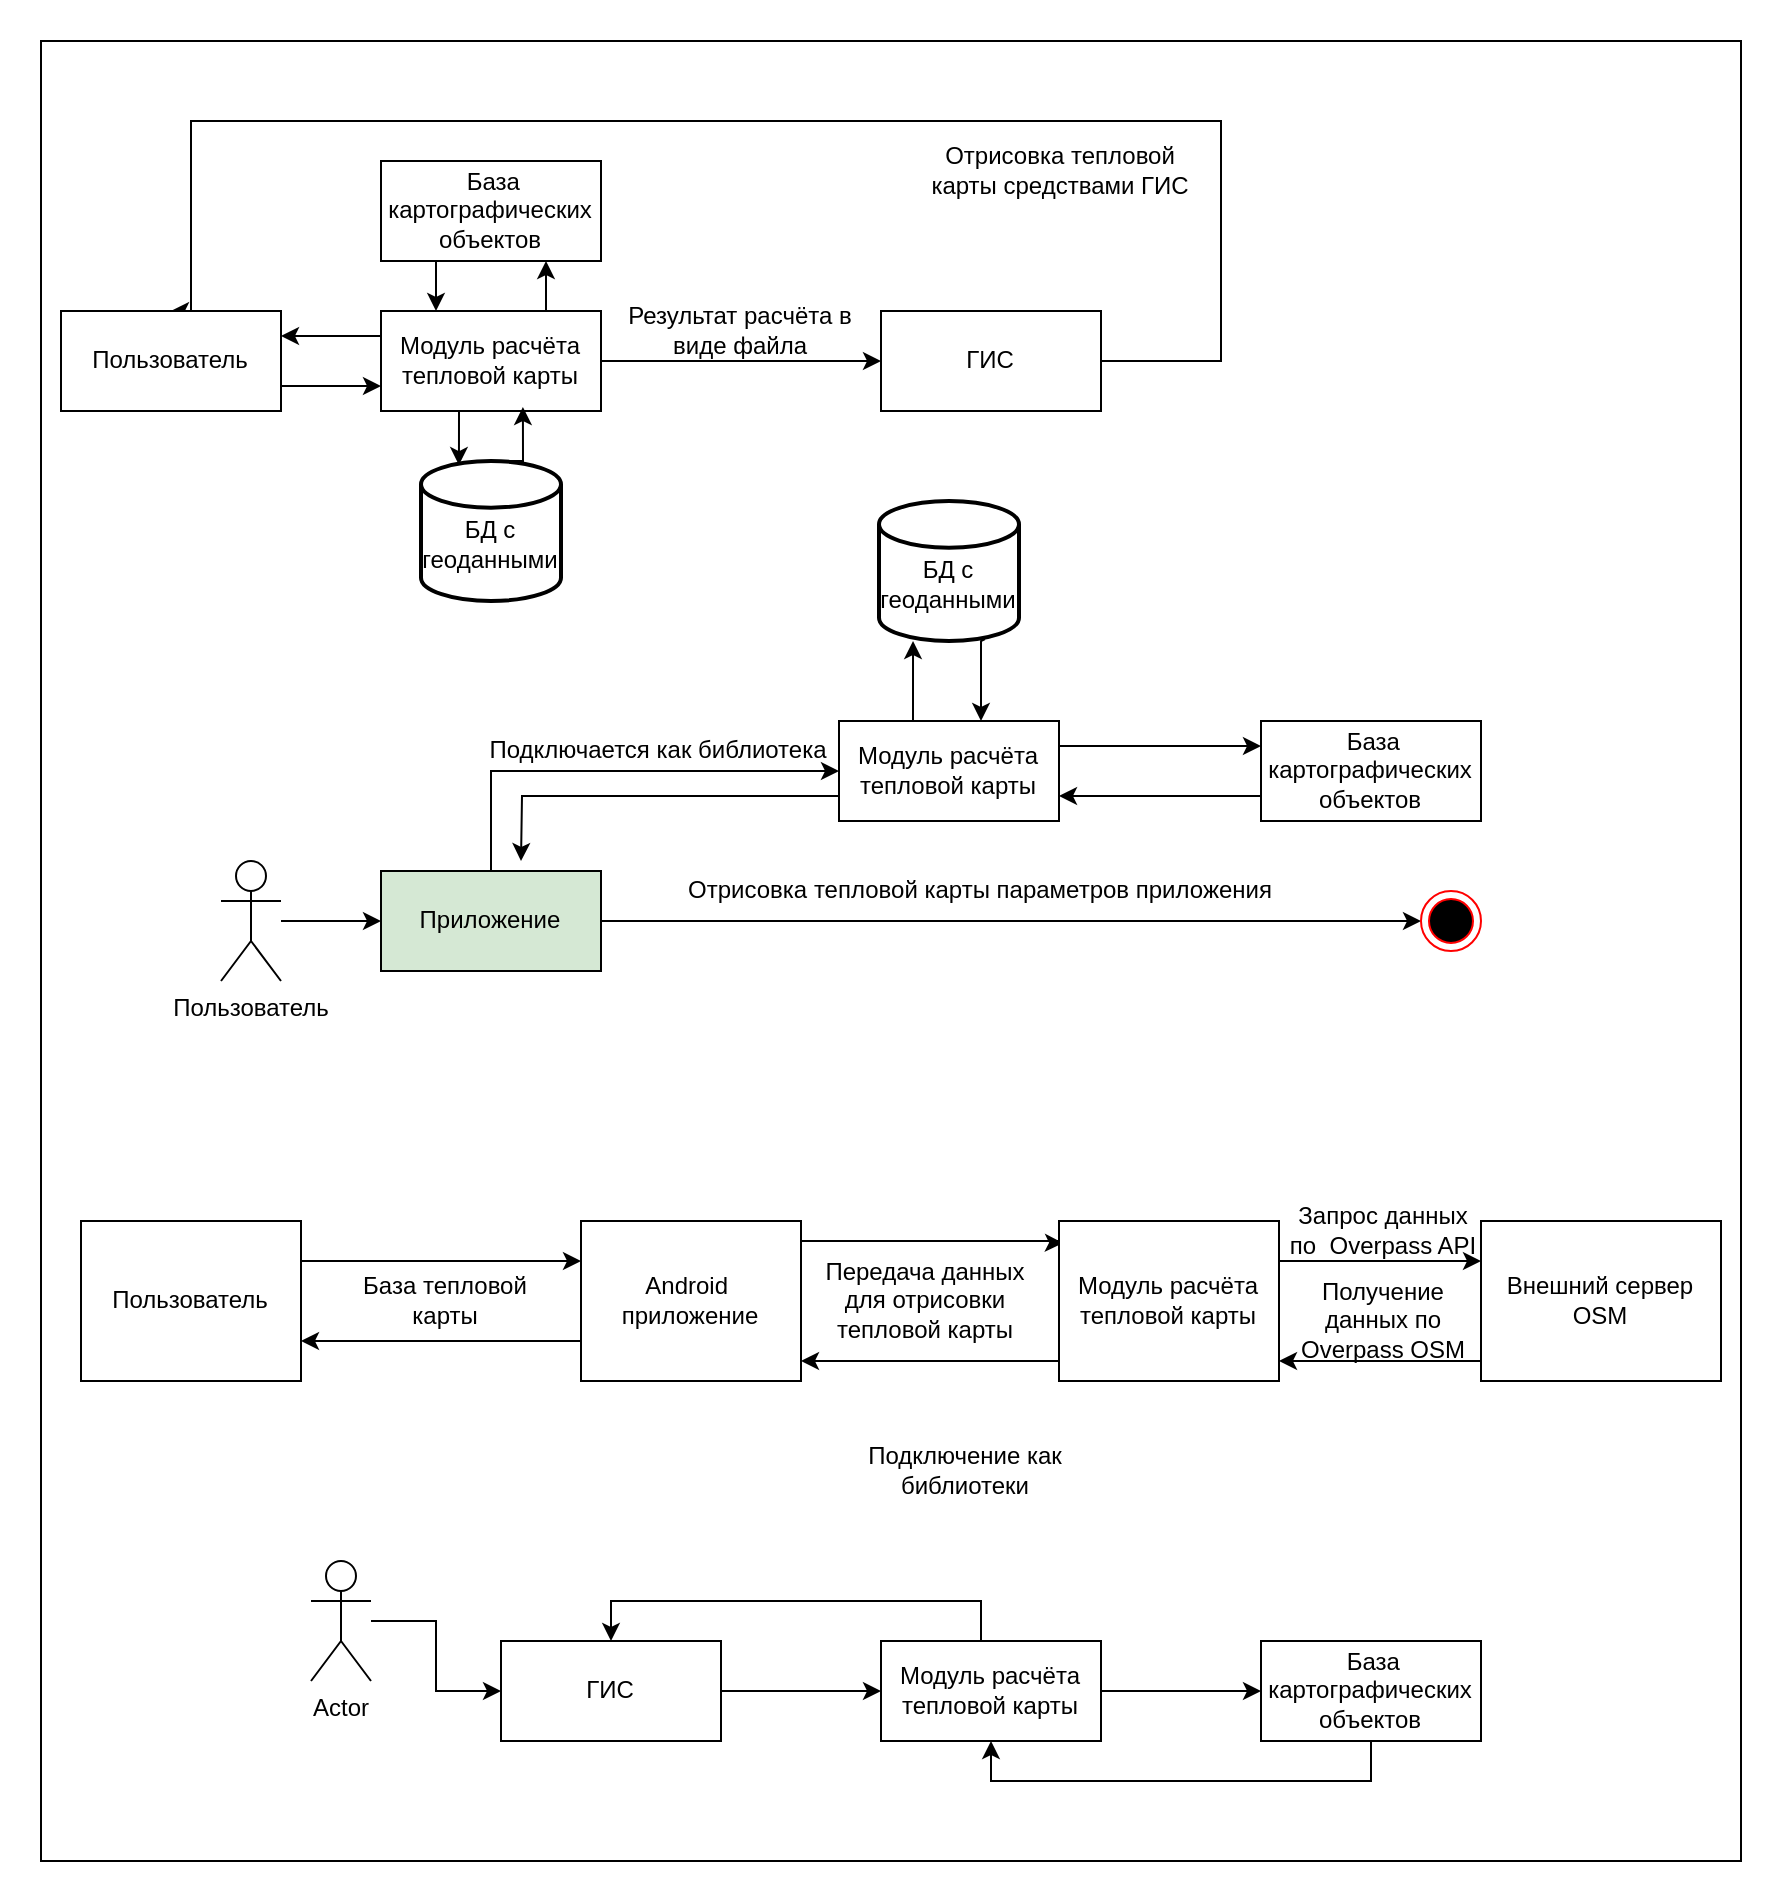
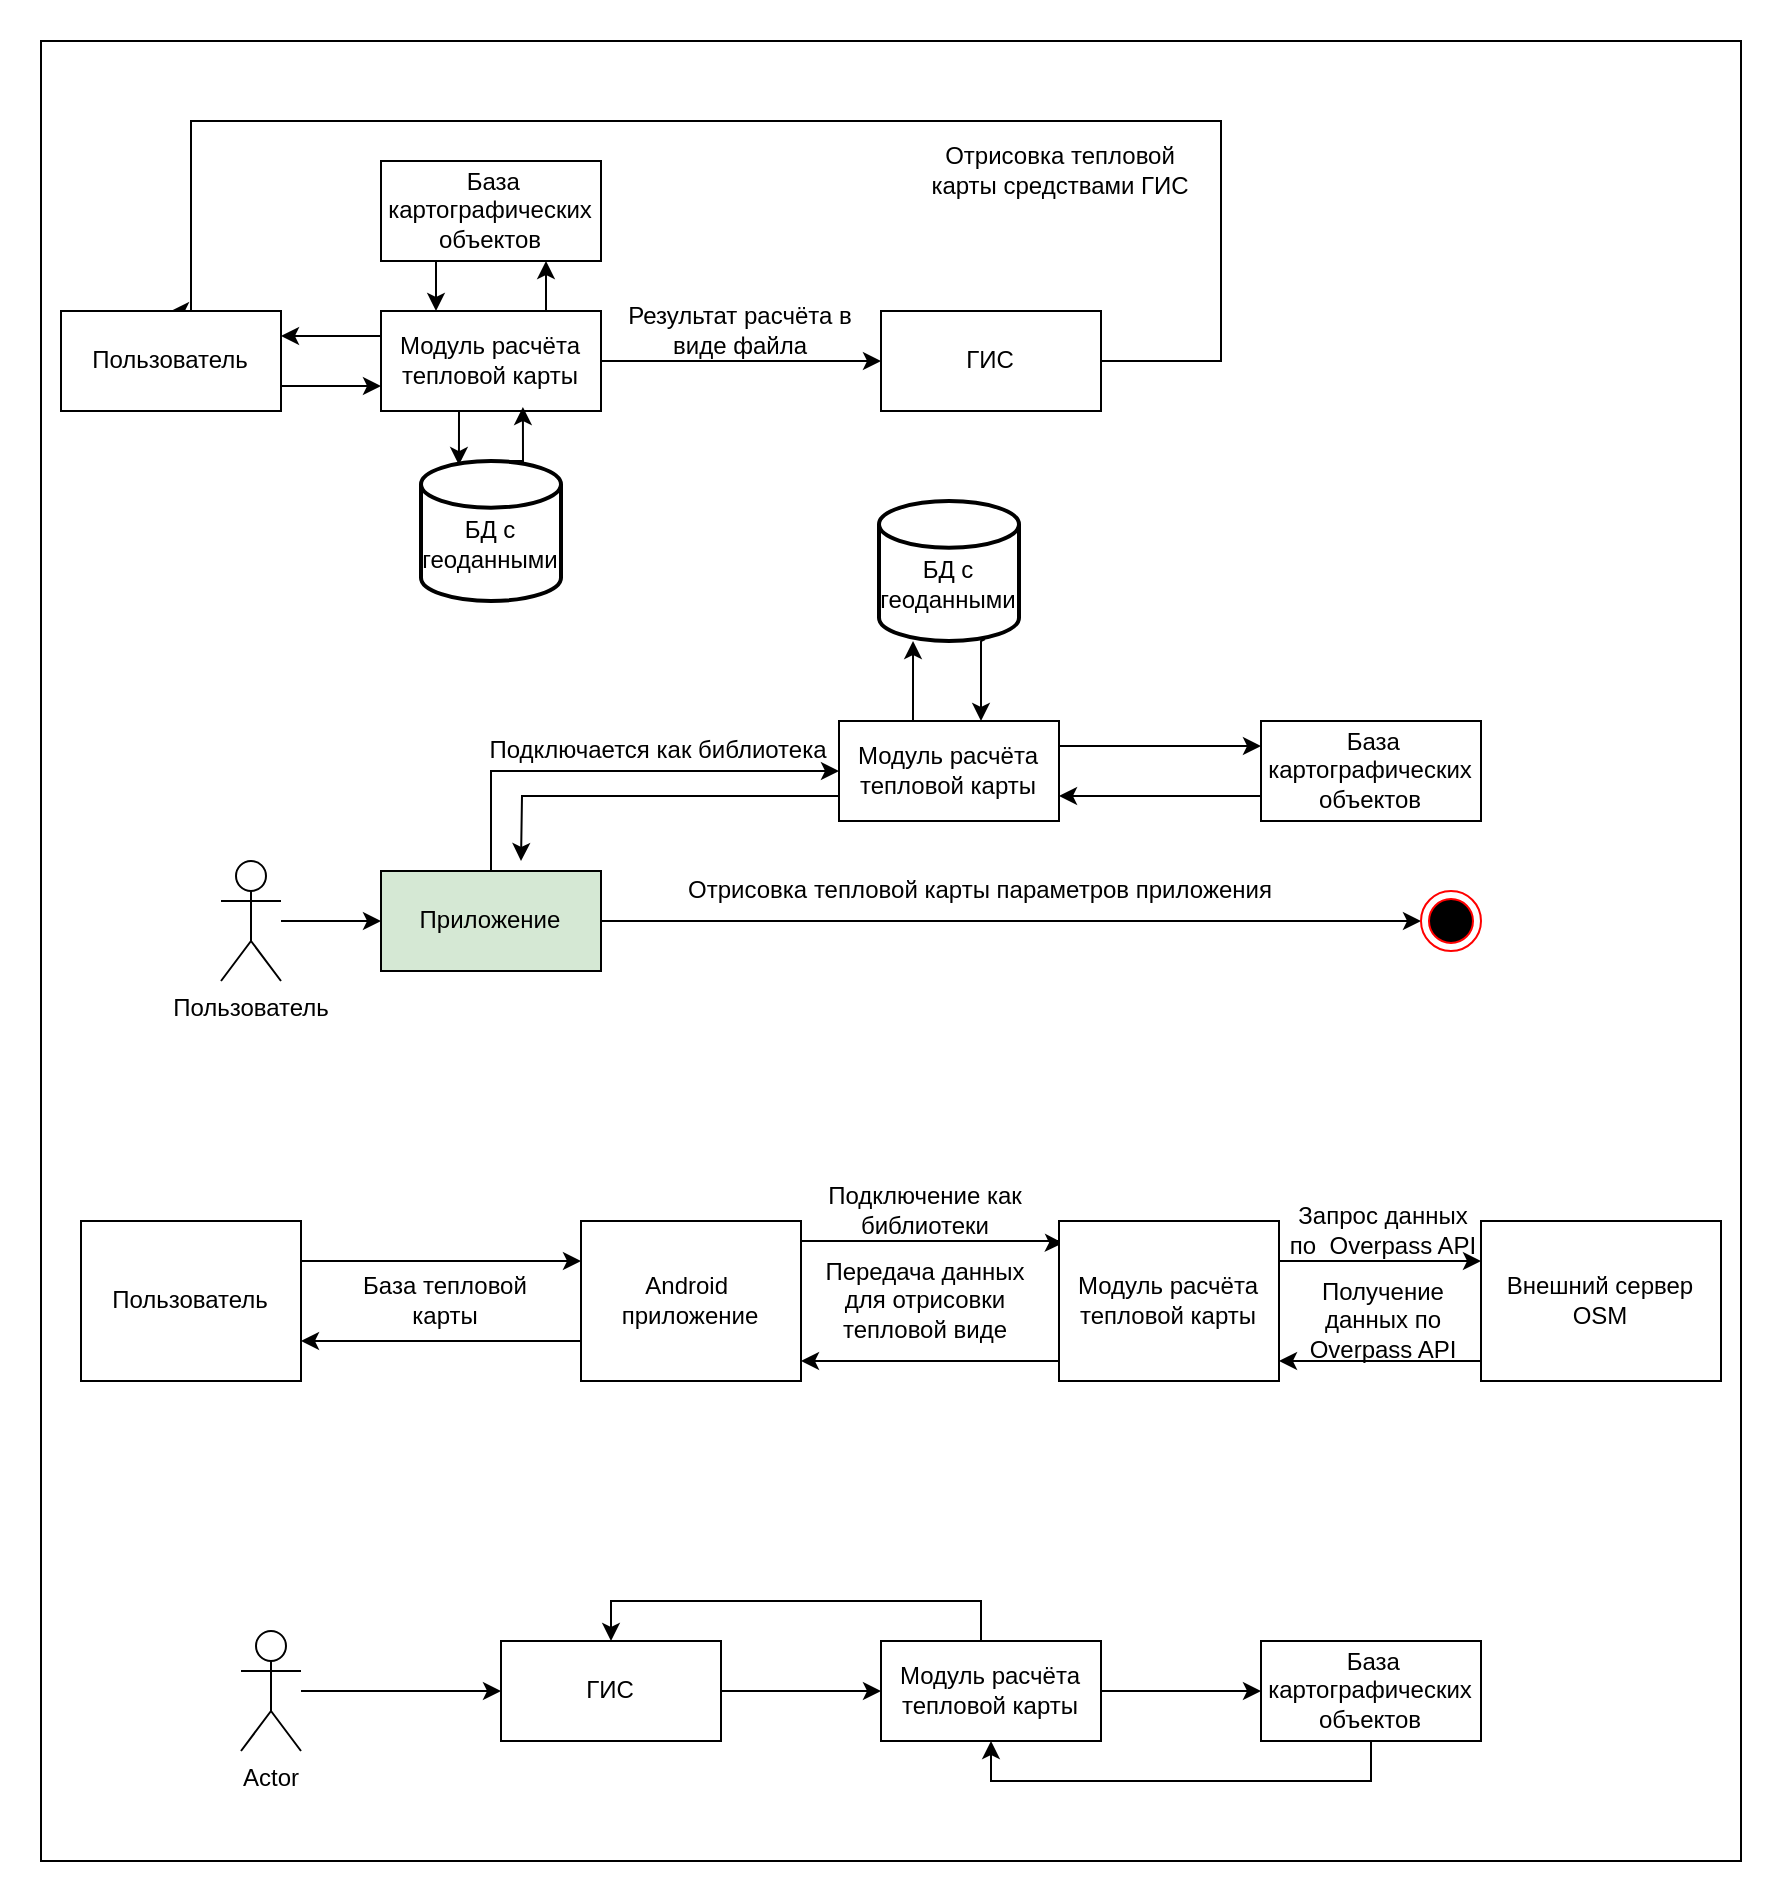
(926, 1301) -> (926, 1301)
(1384, 1321) -> (1384, 1321)
(966, 1471) -> (926, 1211)
(341, 1621) -> (271, 1691)
